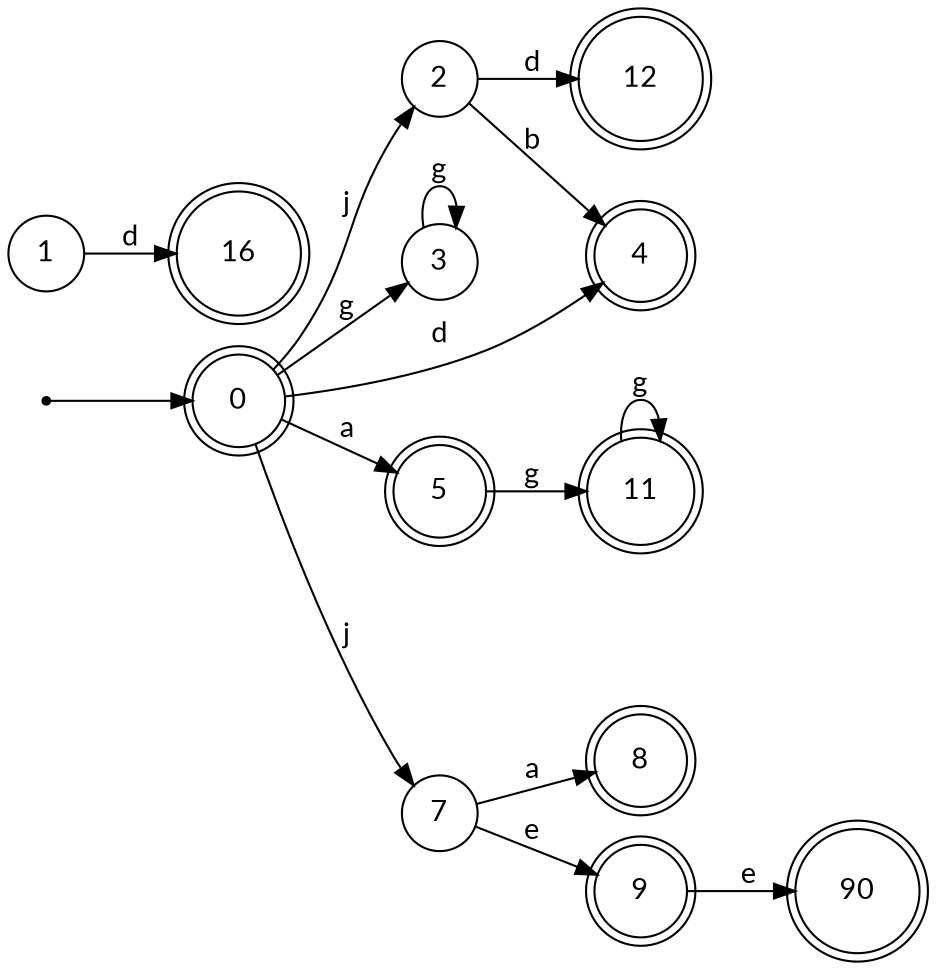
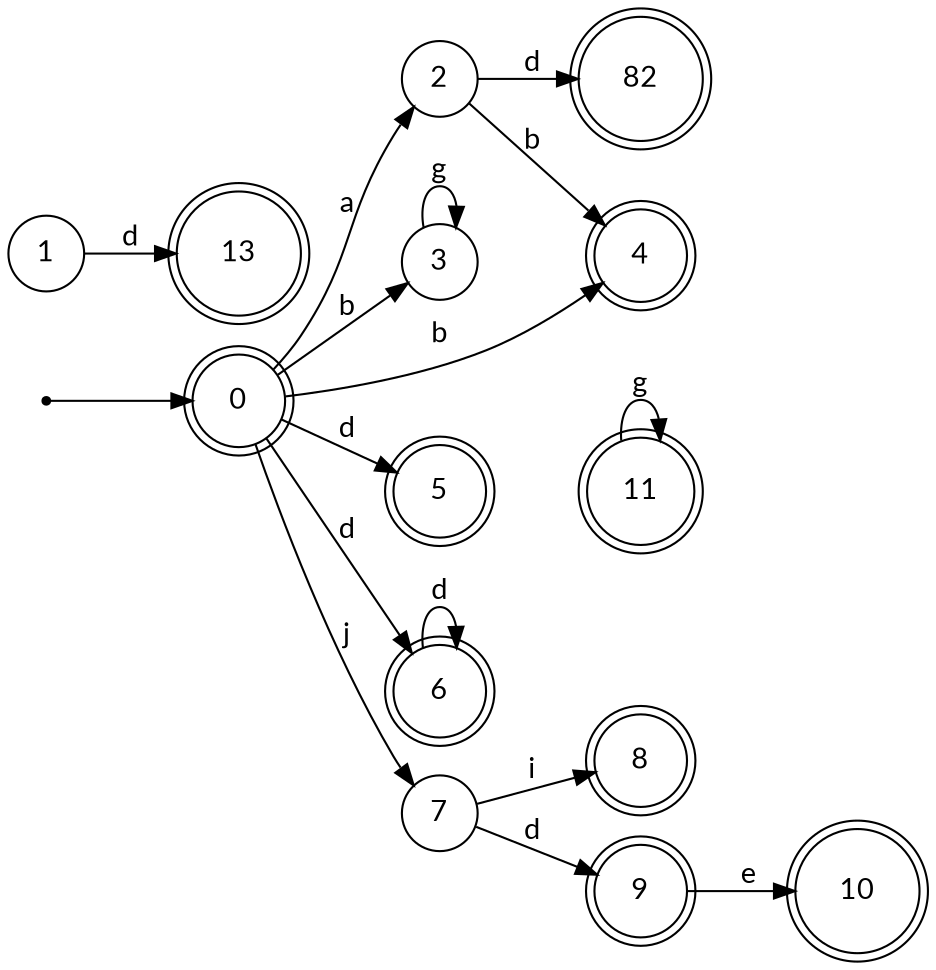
(641, 79) -> (641, 79)
(347, 204) -> (347, 204)
(239, 254) -> (239, 254)
(347, 307) -> (347, 307)
(440, 335) -> (440, 335)
(347, 429) -> (347, 429)
(526, 491) -> none
none -> (440, 691)
(532, 770) -> (532, 770)
(532, 831) -> (532, 831)
(857, 891) -> (857, 891)
